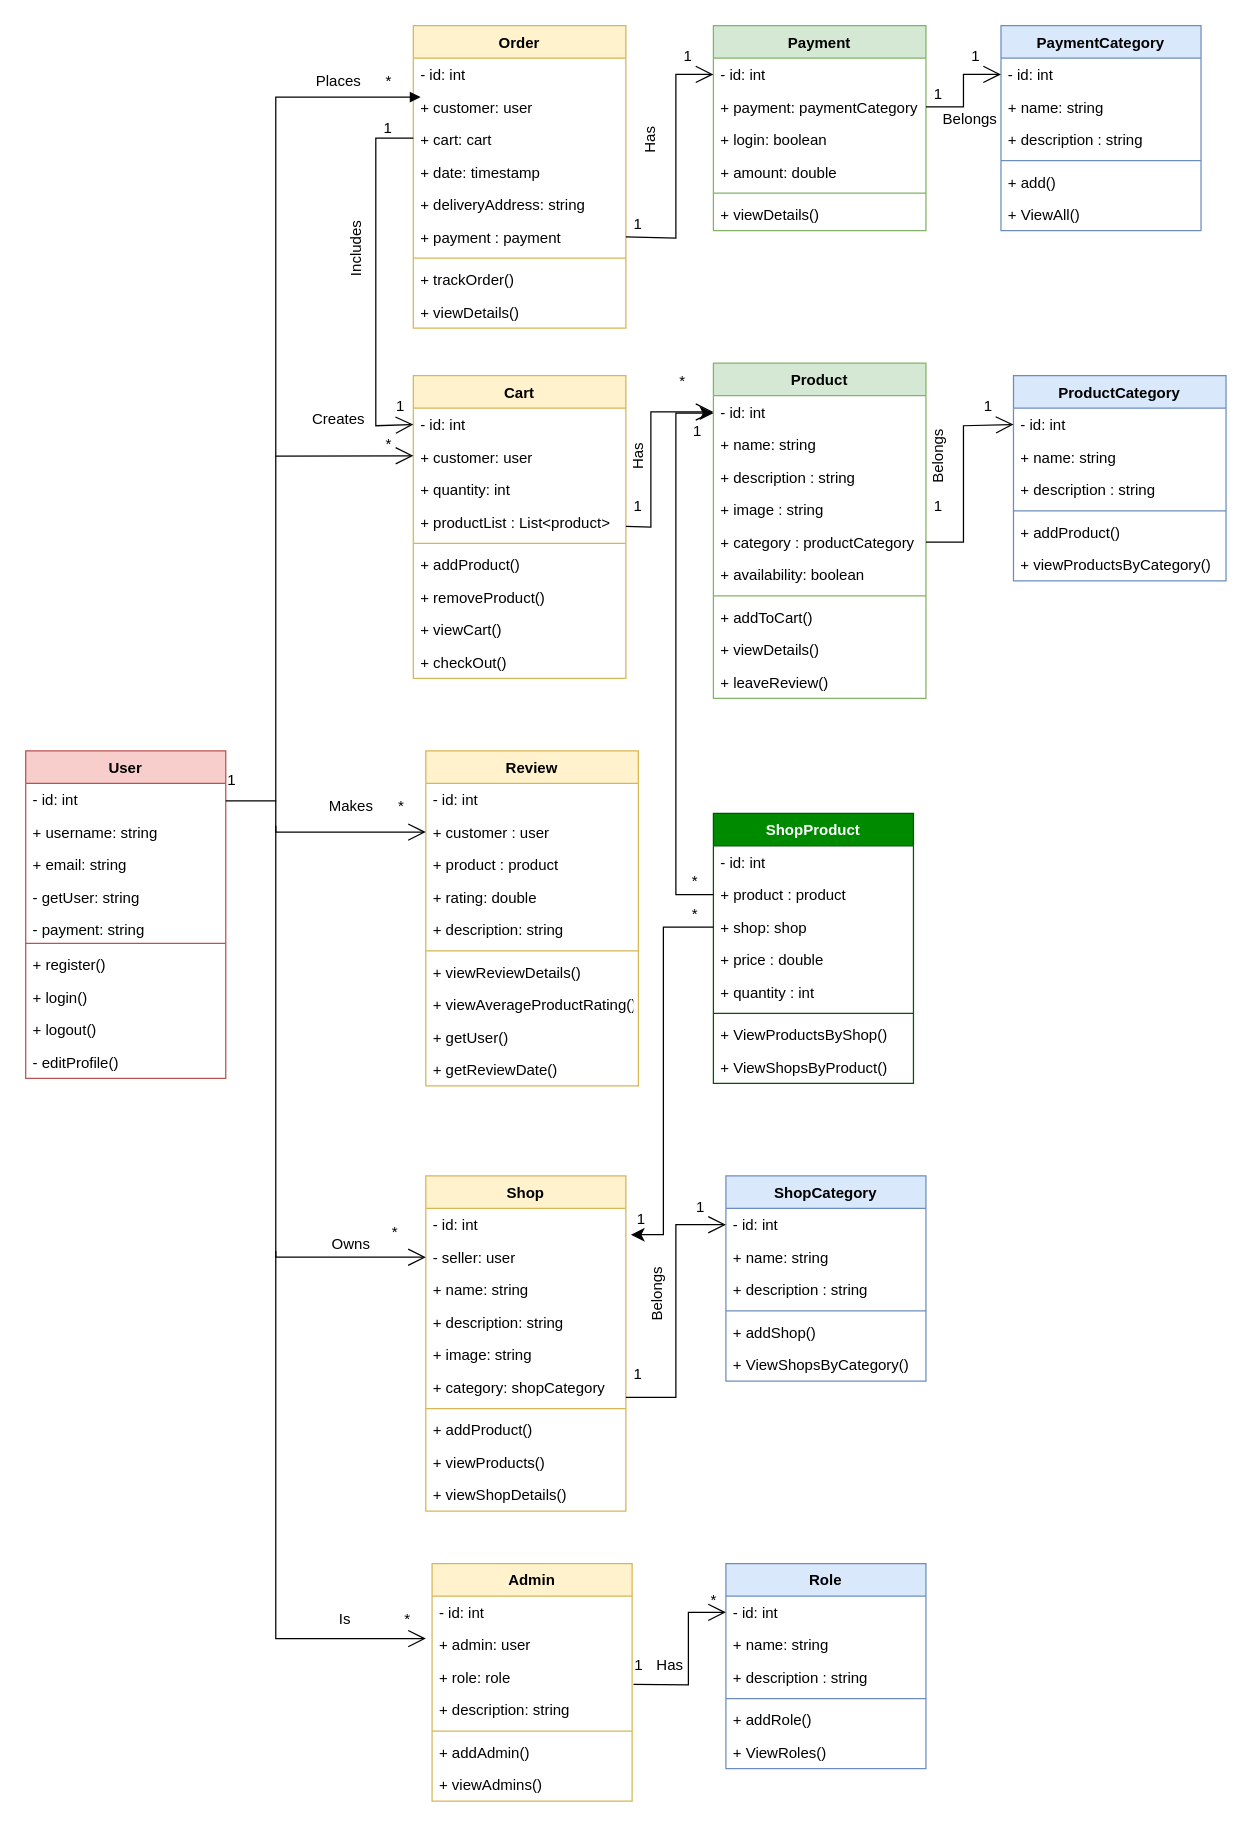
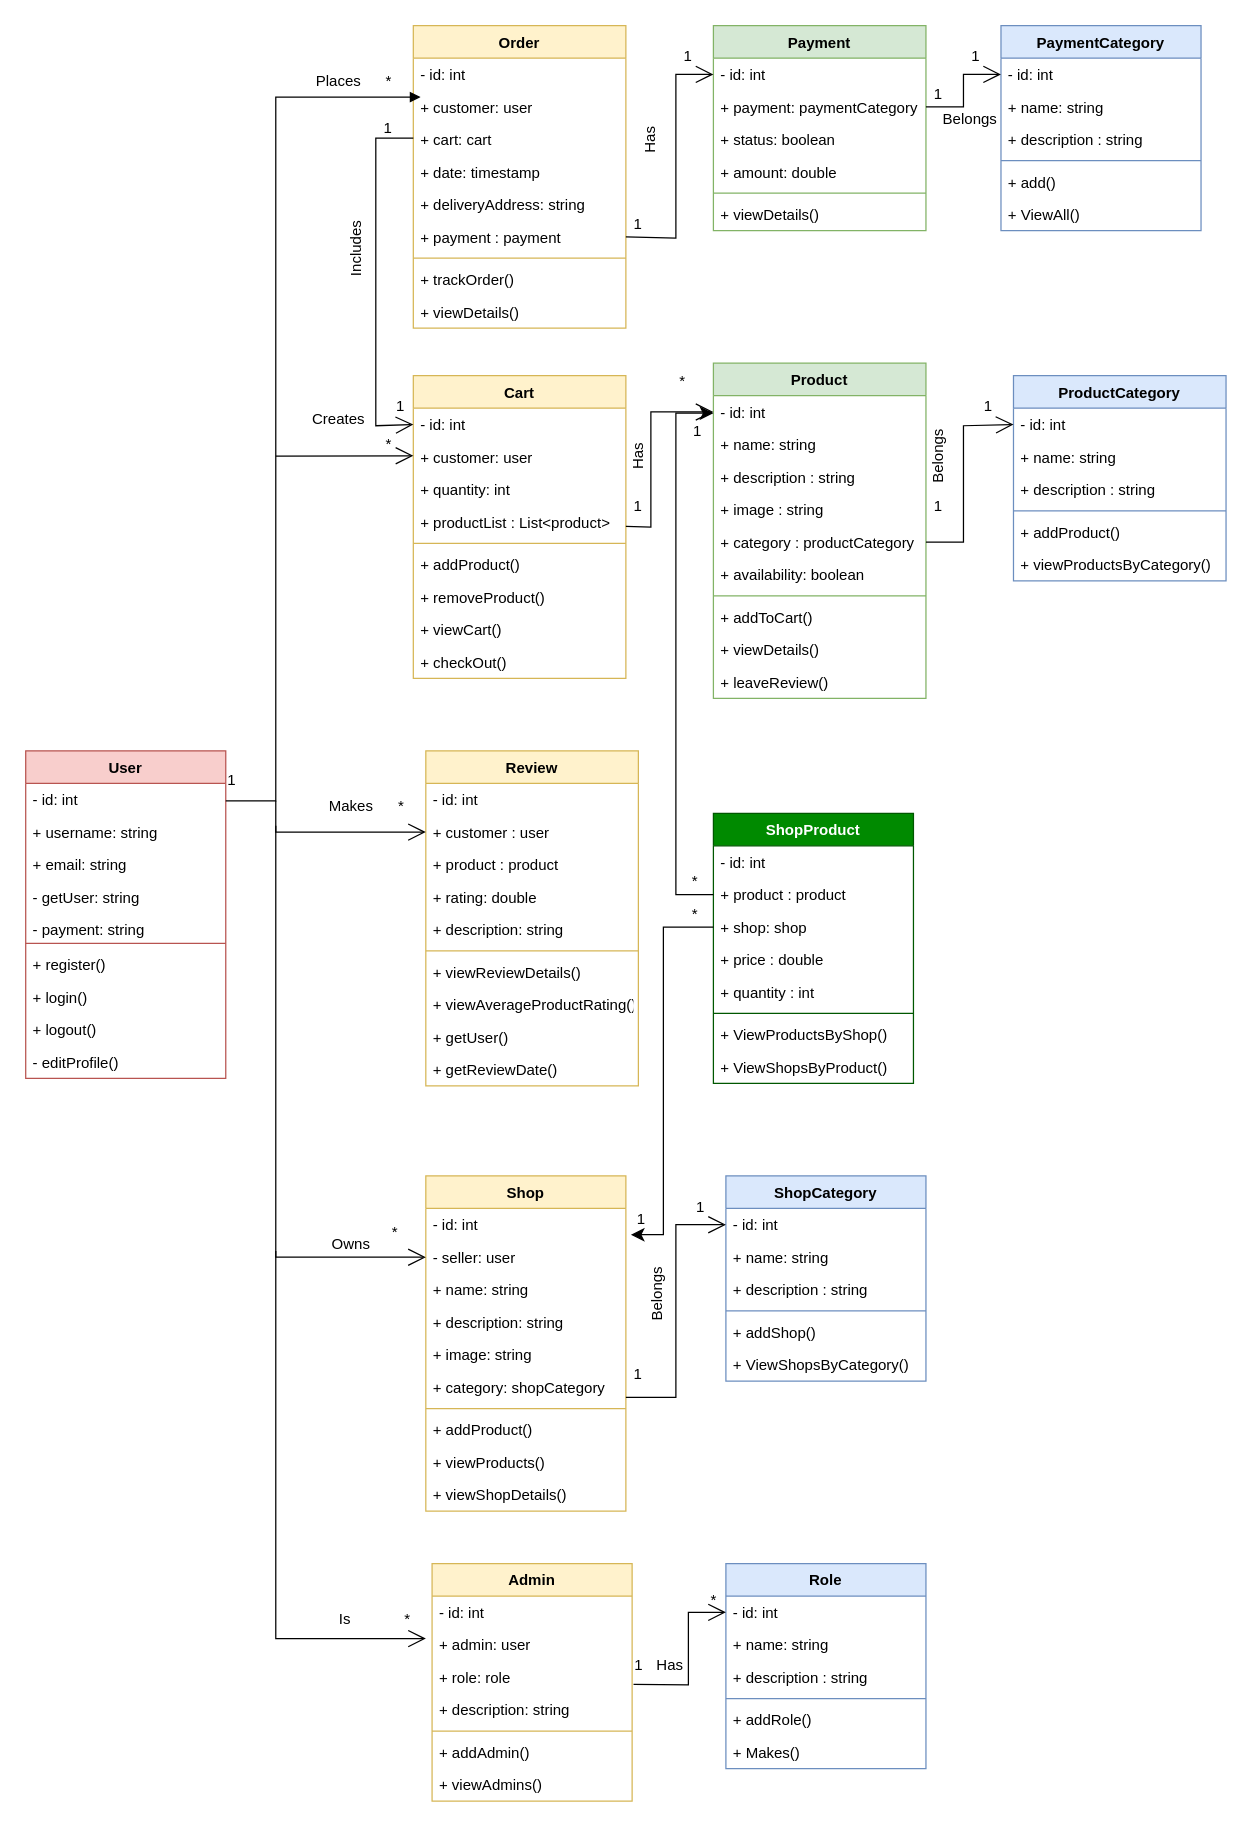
(776, 140) -> (784, 140)
(781, 1753) -> (768, 1753)
